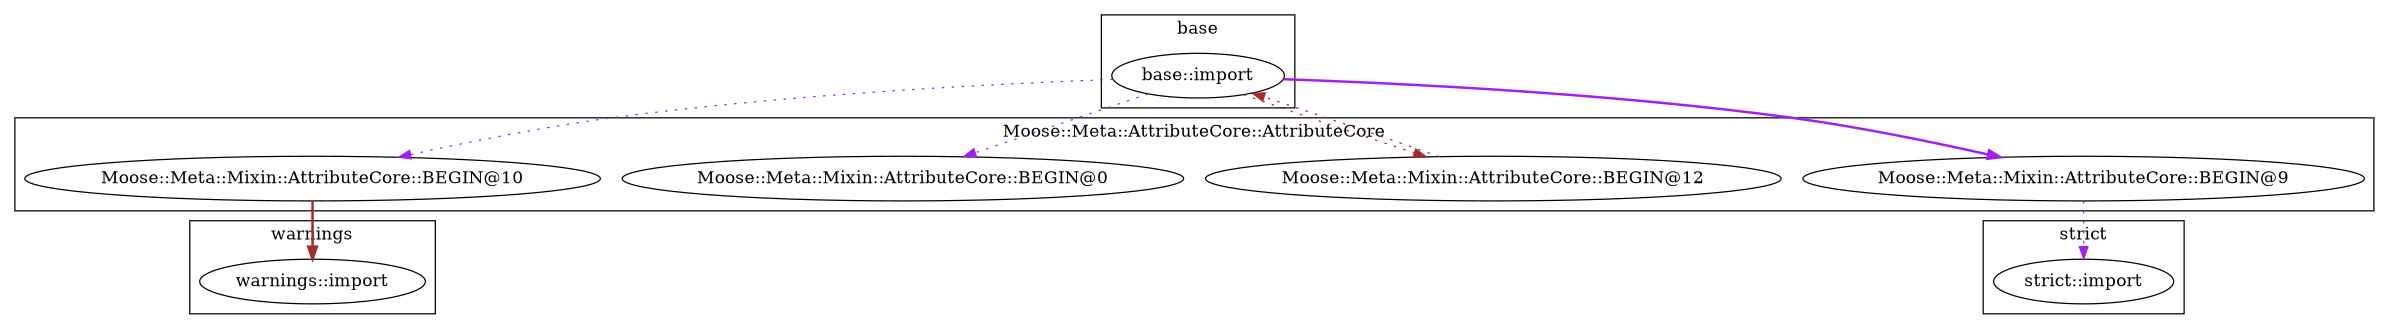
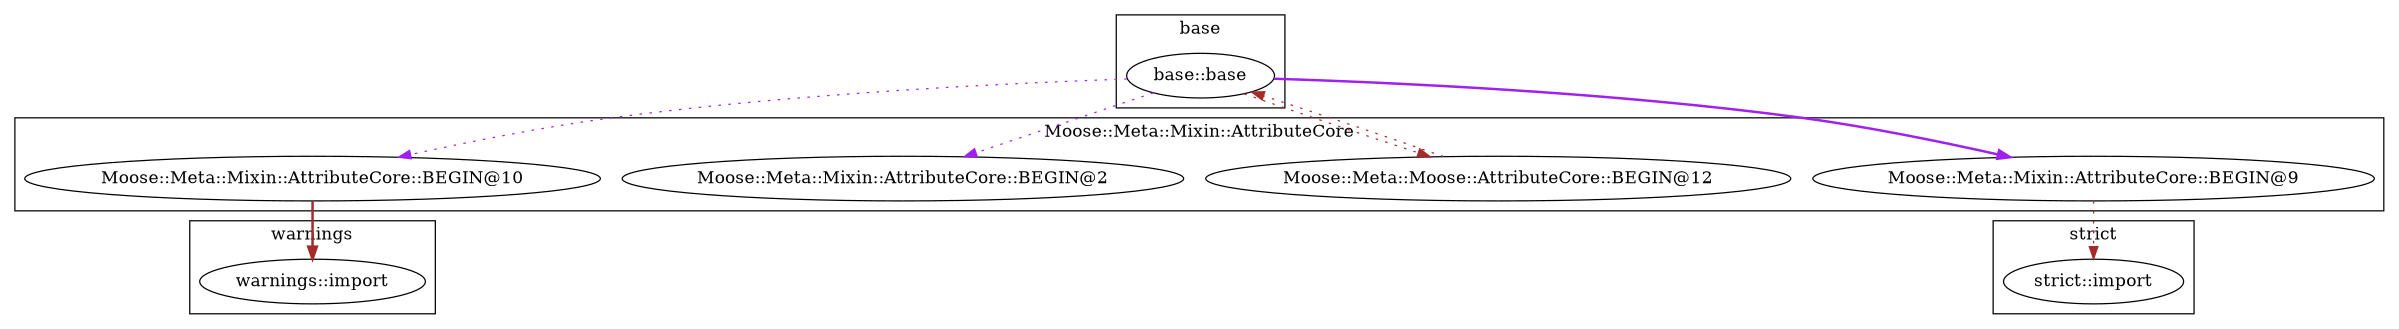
(1198, 76) -> (1201, 76)
(1194, 132) -> (1199, 132)
(903, 179) -> (903, 179)
(1493, 179) -> (1498, 179)
(2084, 228) -> (2094, 228)
